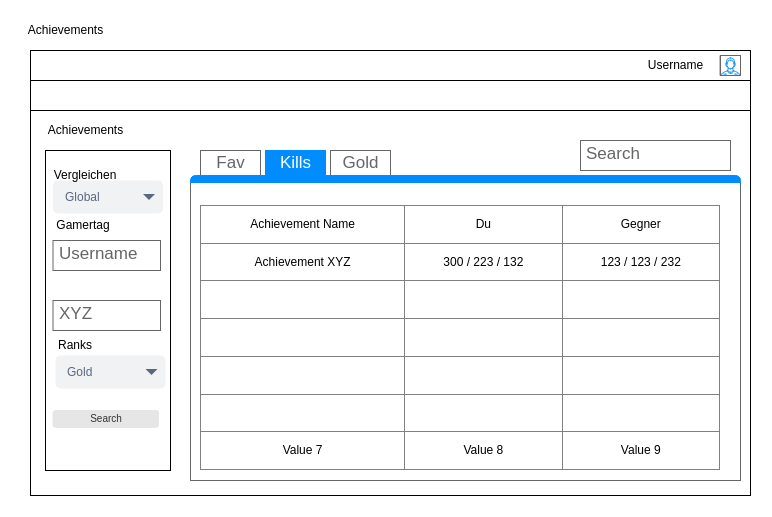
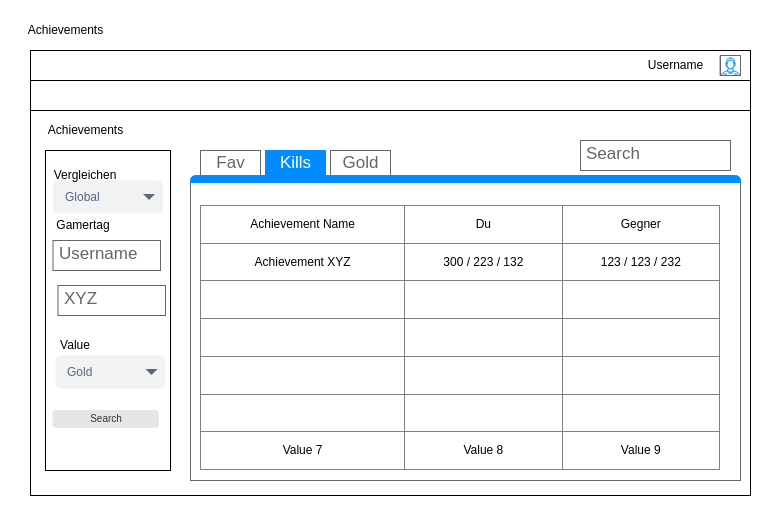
(107, 316) -> (112, 301)
(76, 346) -> (76, 346)
